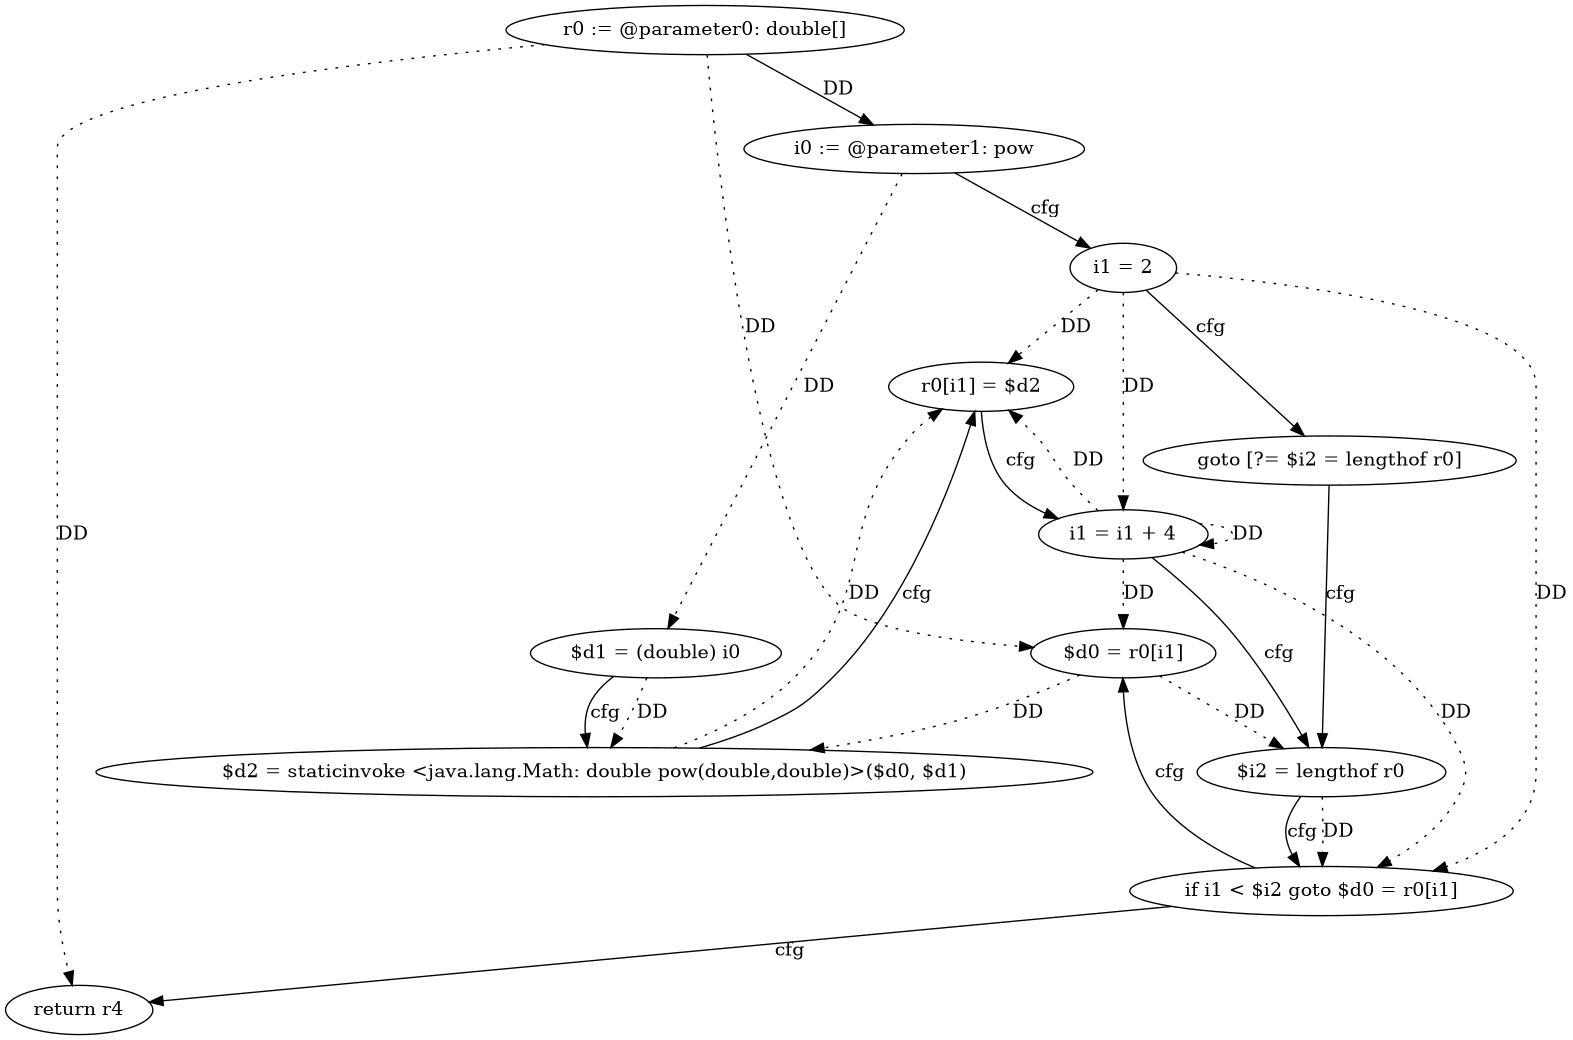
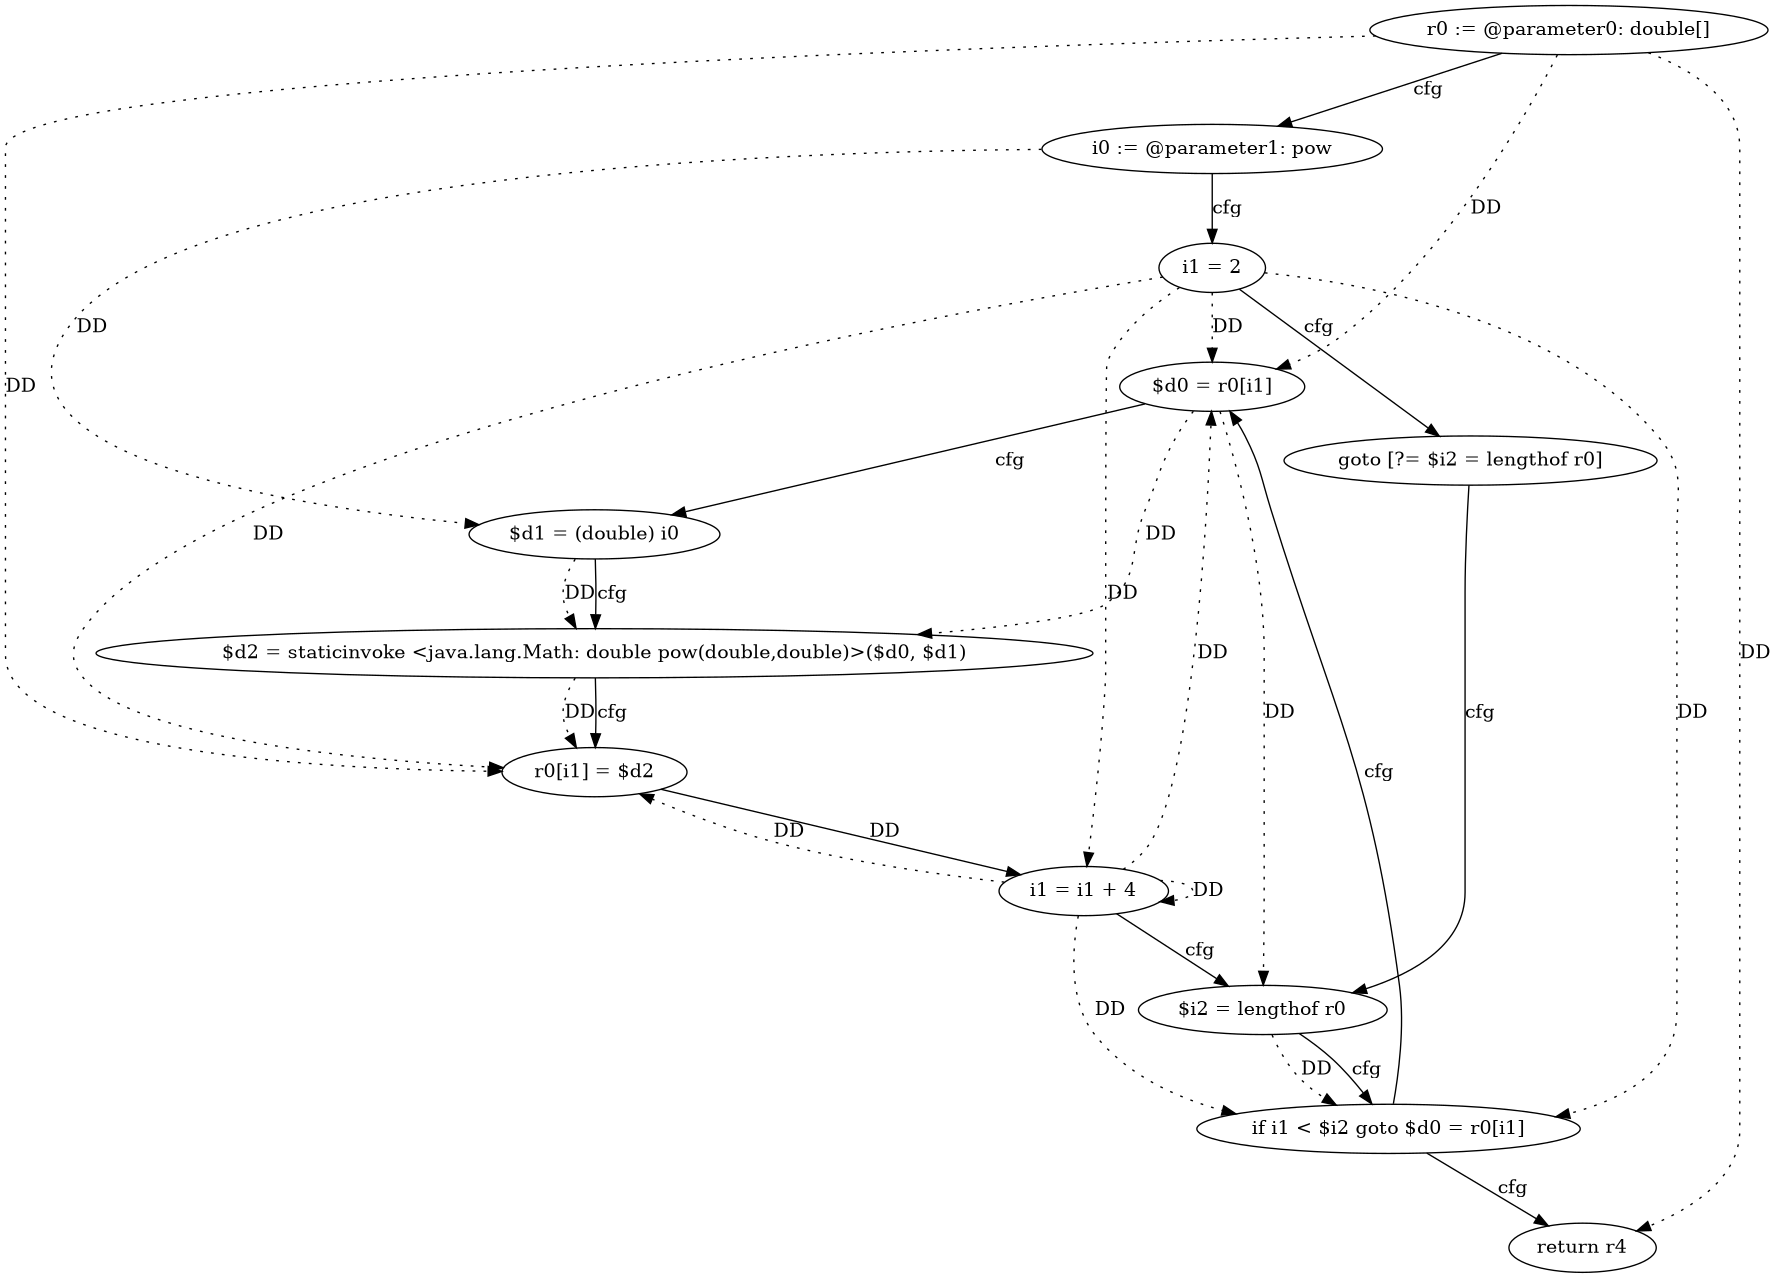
(838, 90) -> (1428, 90)
none -> (175, 102)
none -> (1212, 320)
none -> (915, 458)
(1021, 461) -> (885, 832)
